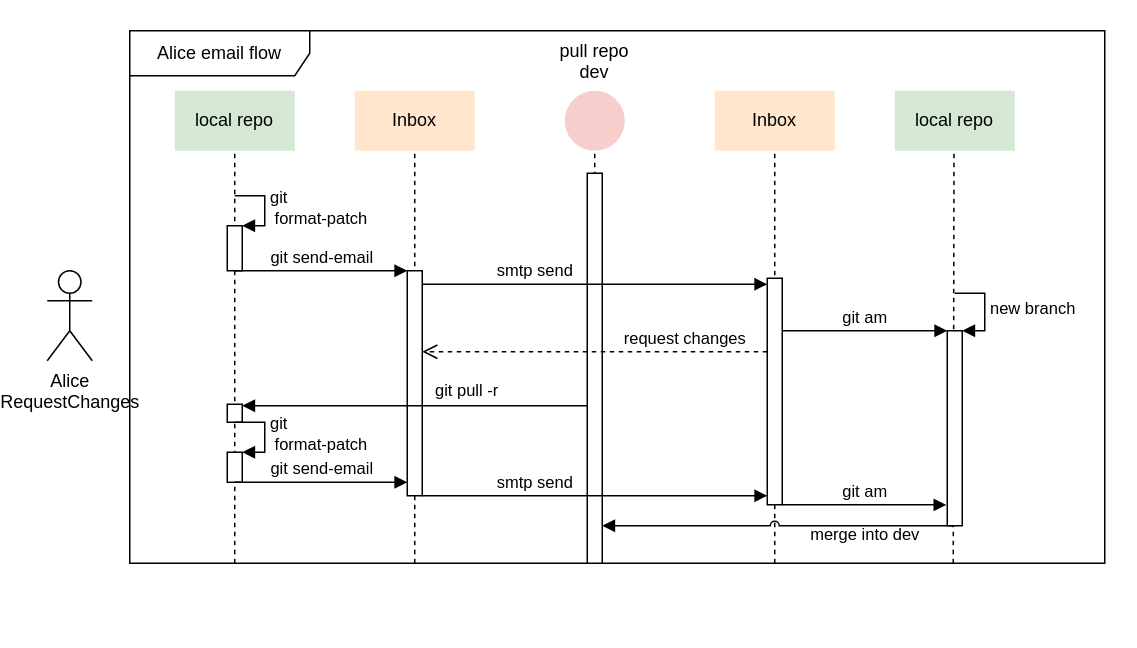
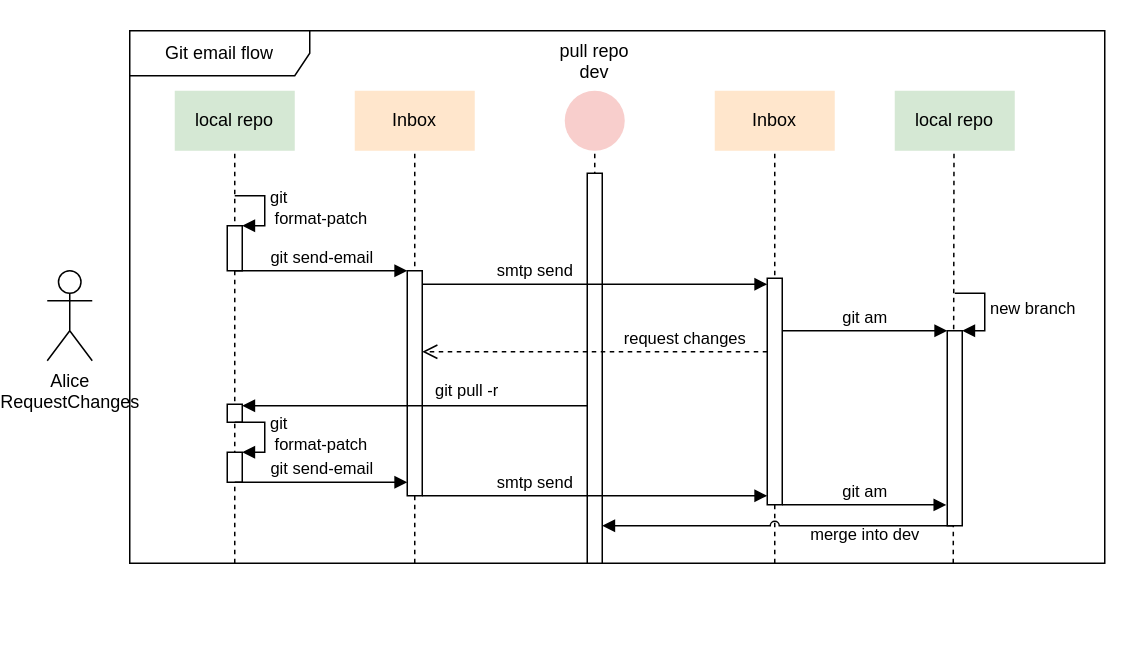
(220, 53) -> (220, 53)
